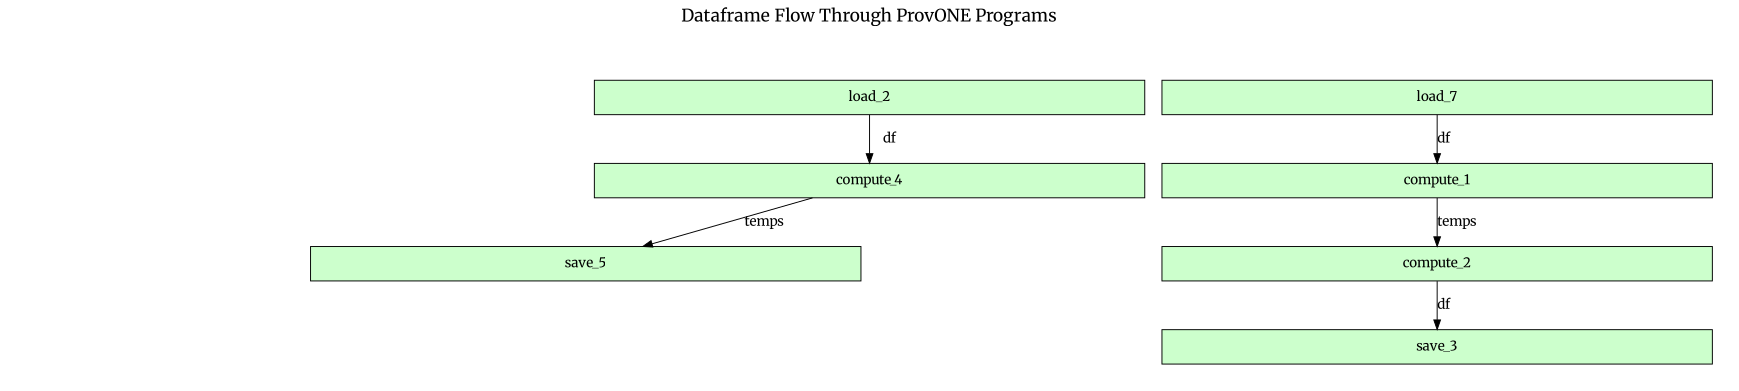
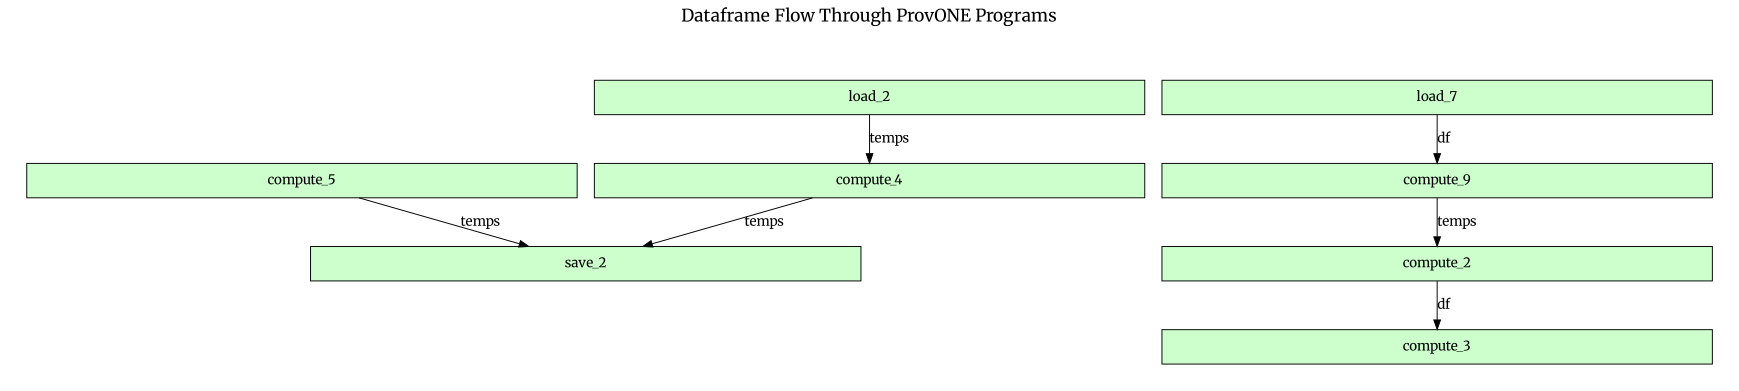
(890, 139) -> (890, 139)
none -> (302, 181)
(1437, 181) -> (1437, 181)
(586, 264) -> (586, 264)
(1437, 347) -> (1437, 347)
